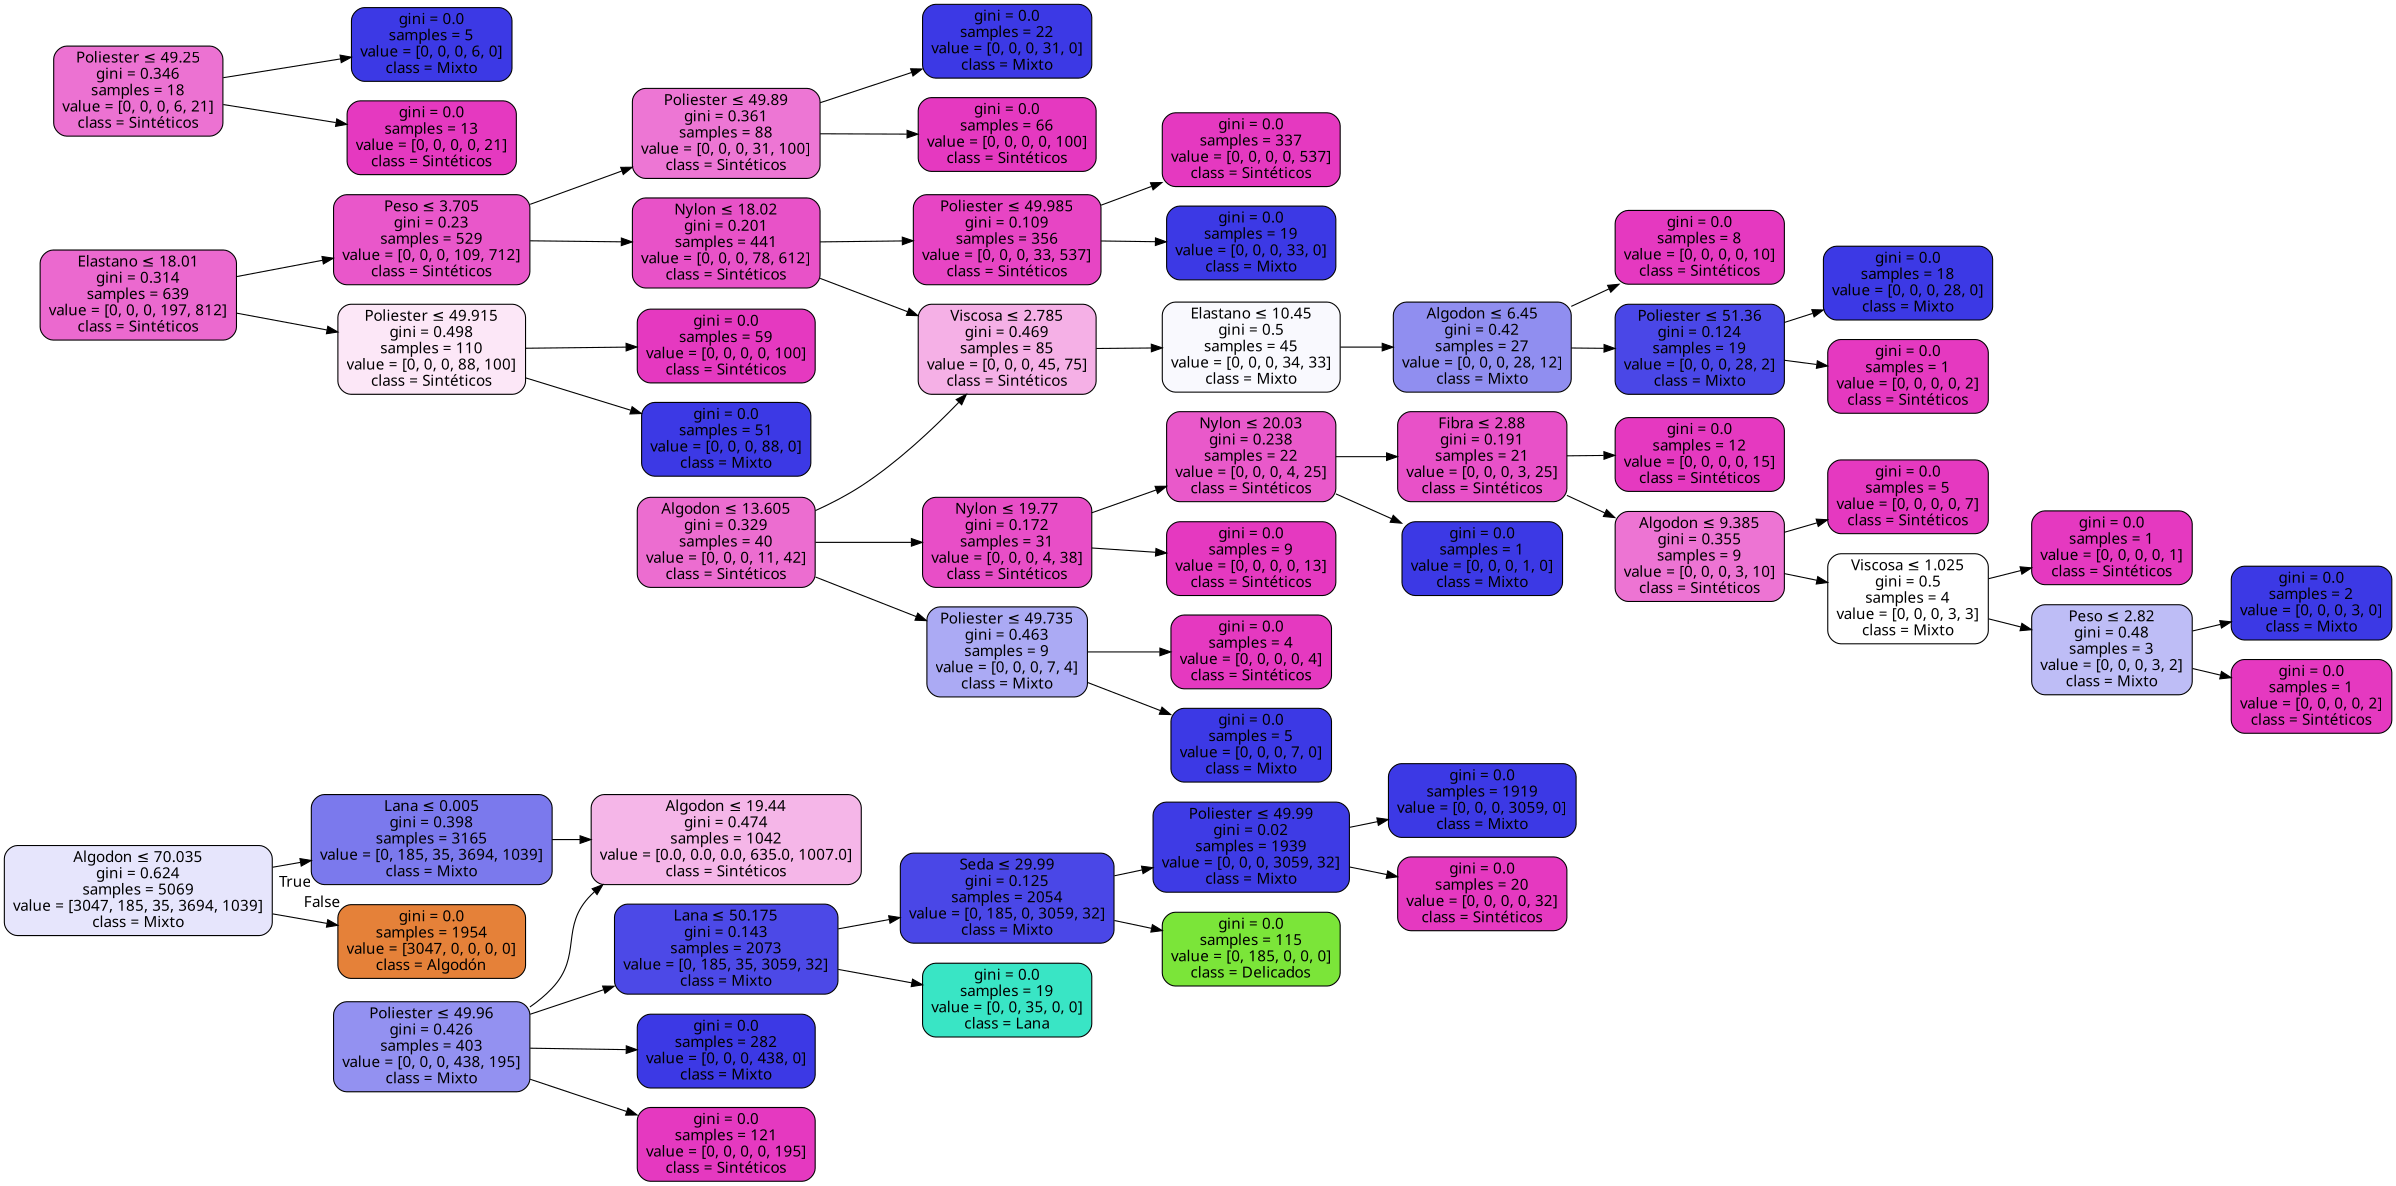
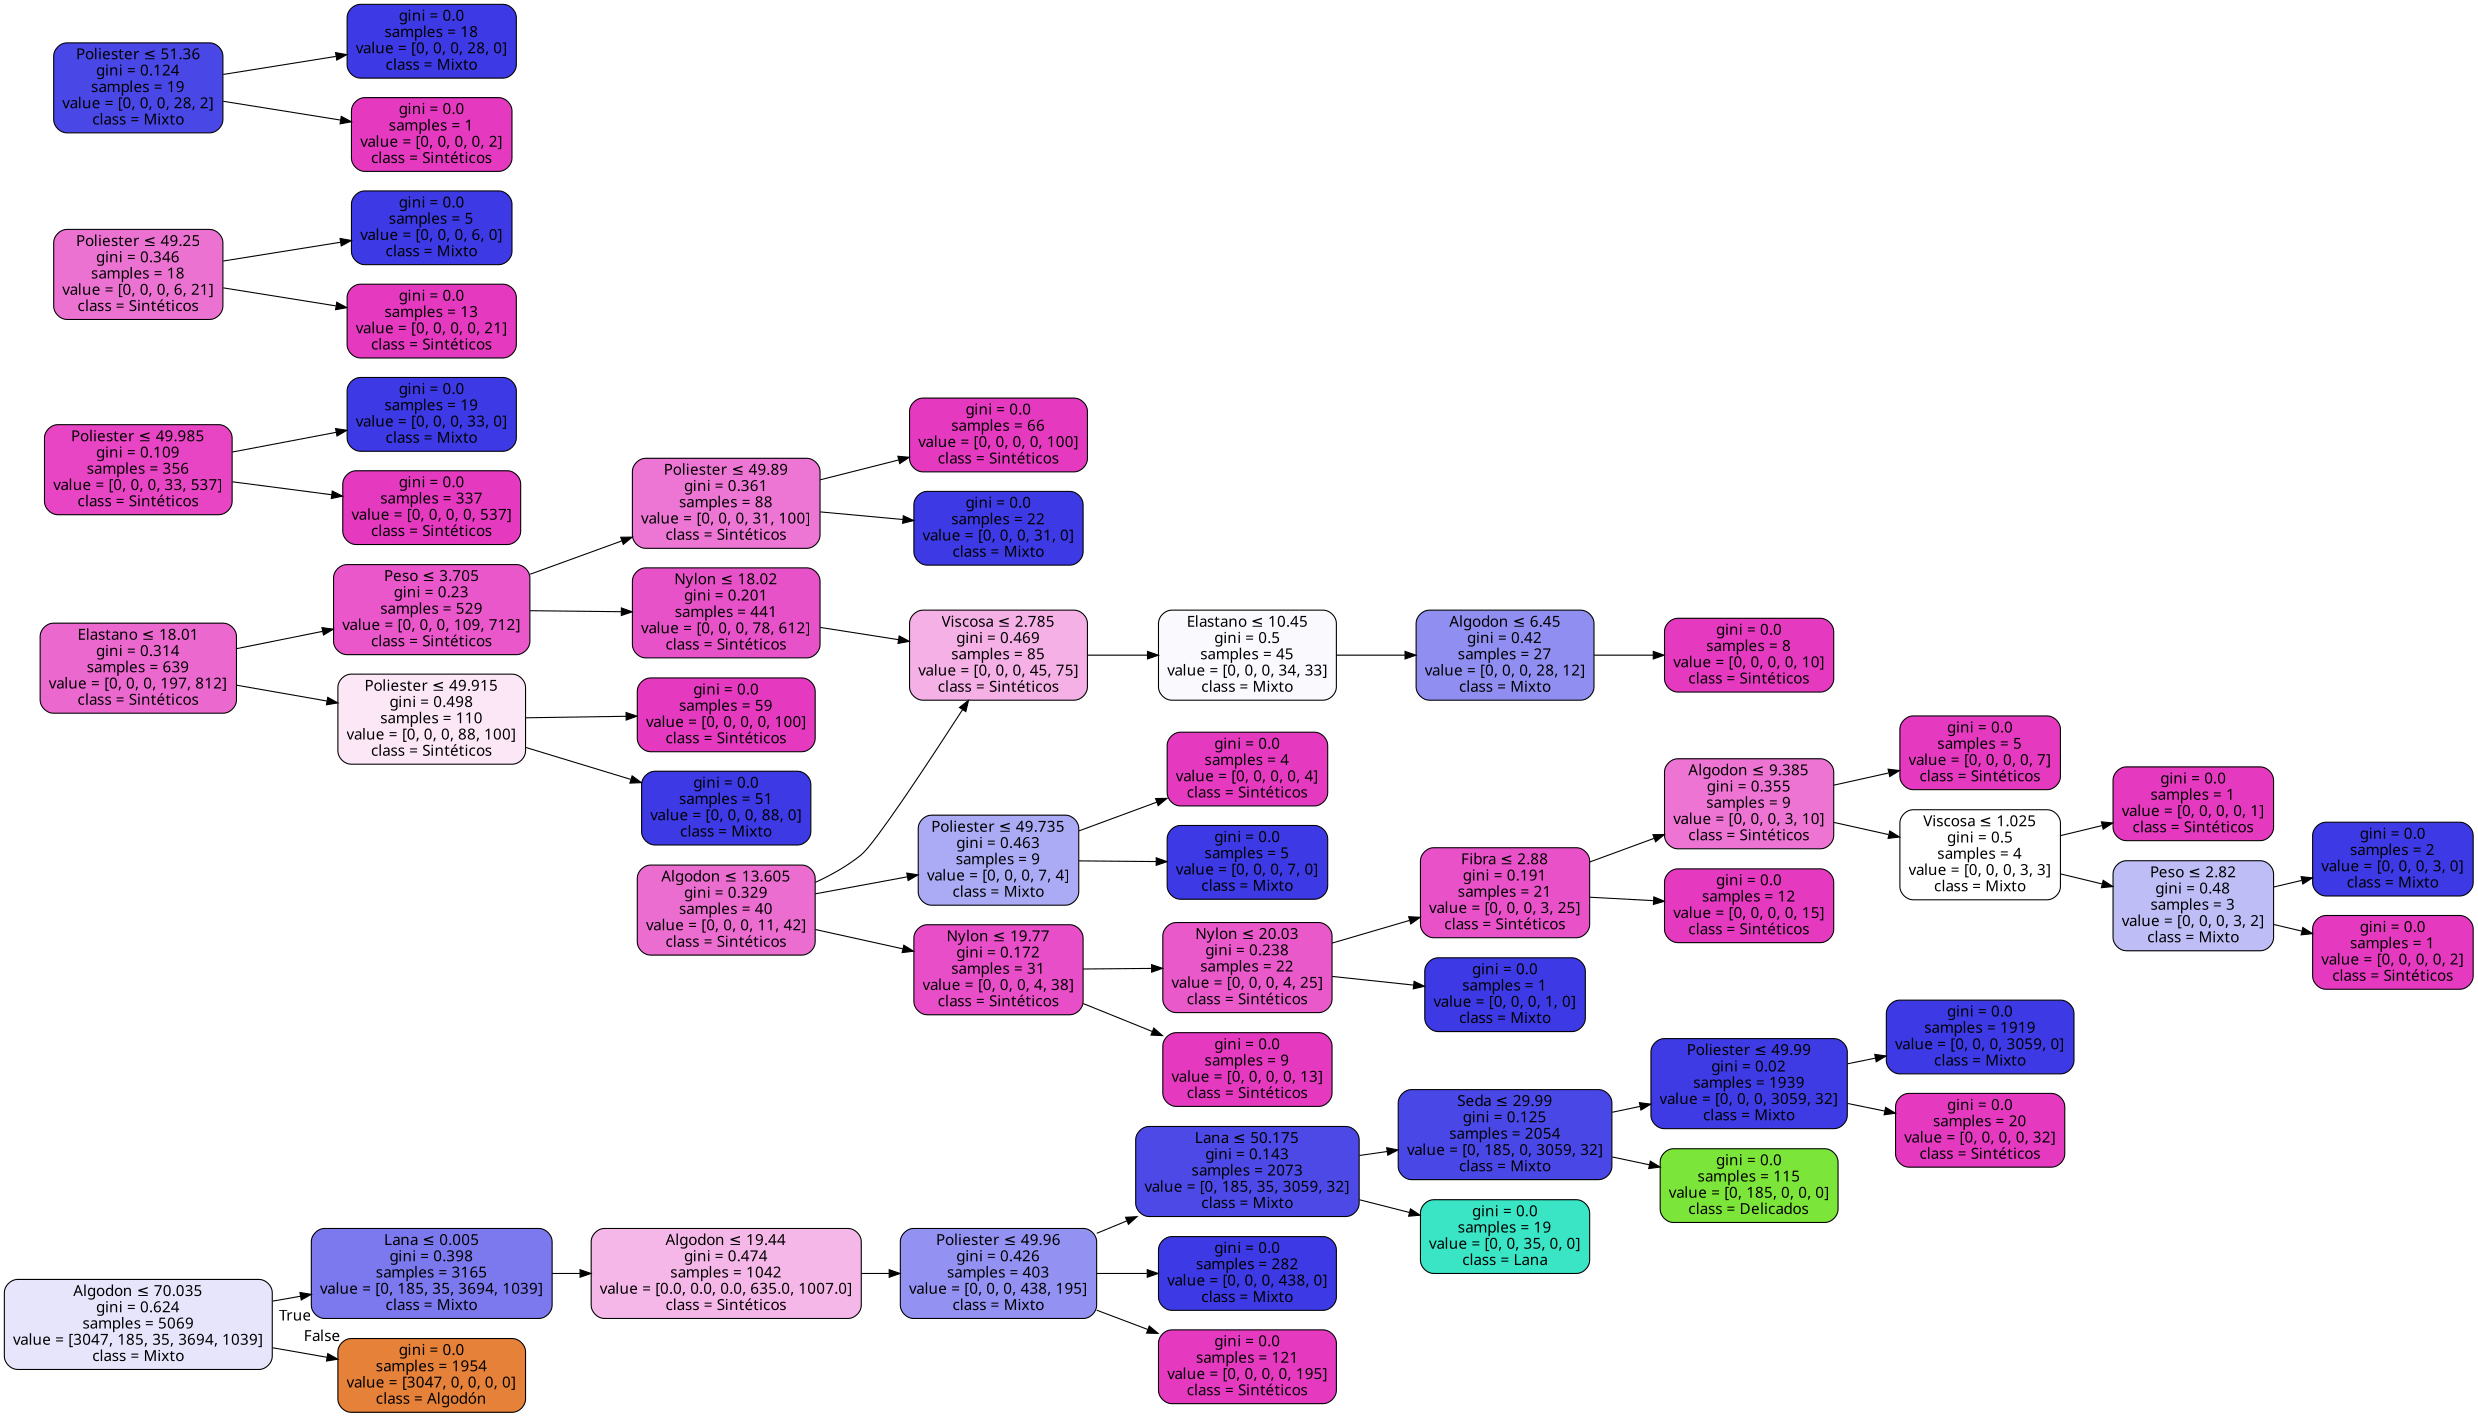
(861, 241) -> none
(1587, 348) -> none
(569, 954) -> (875, 1273)
